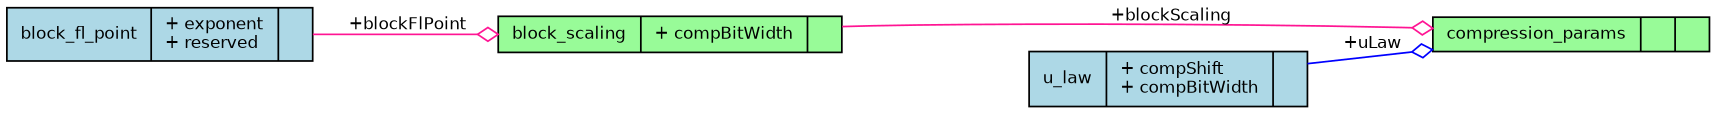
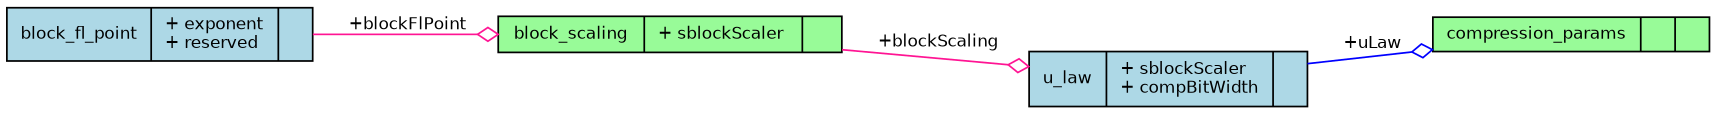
(1127, 24) -> (925, 57)
(724, 34) -> (721, 34)
(1173, 69) -> (1183, 69)
